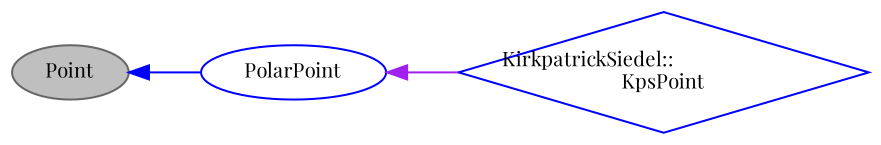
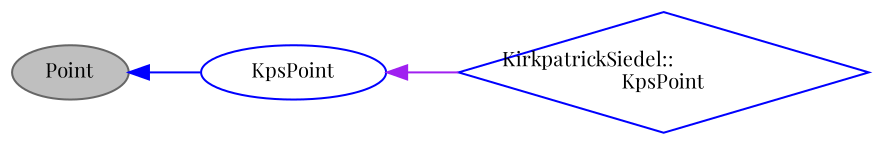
(294, 72) -> (294, 72)
